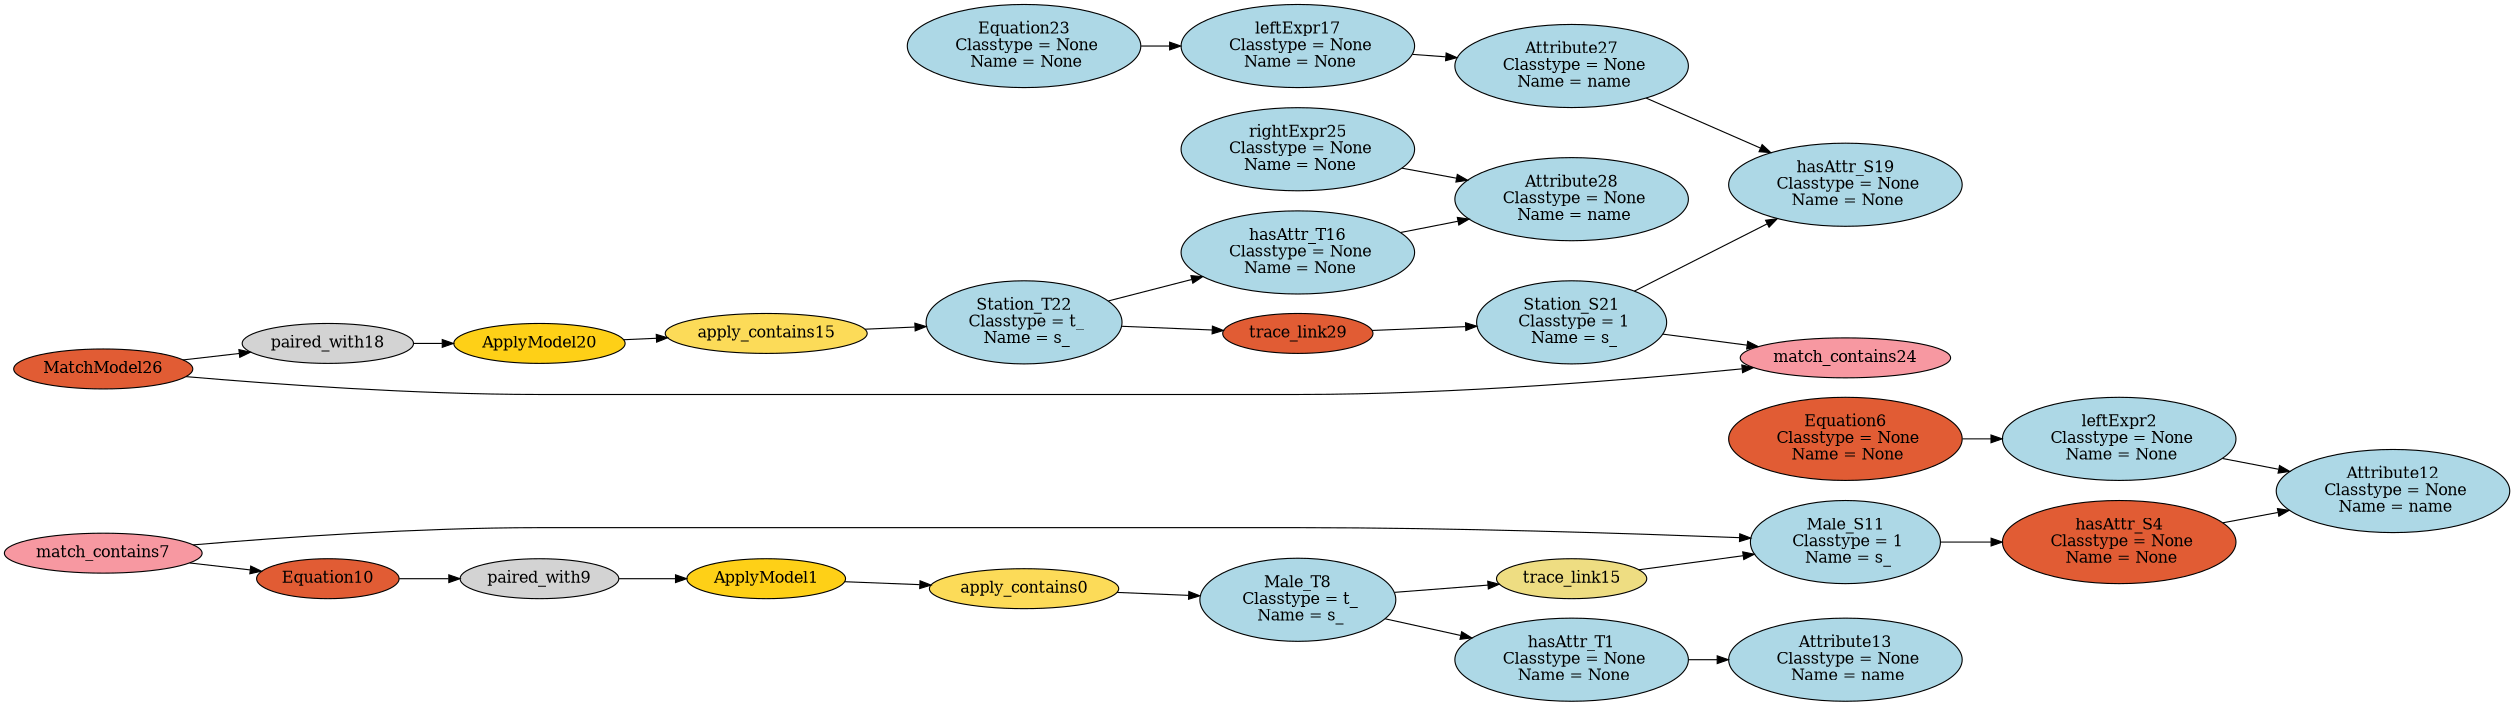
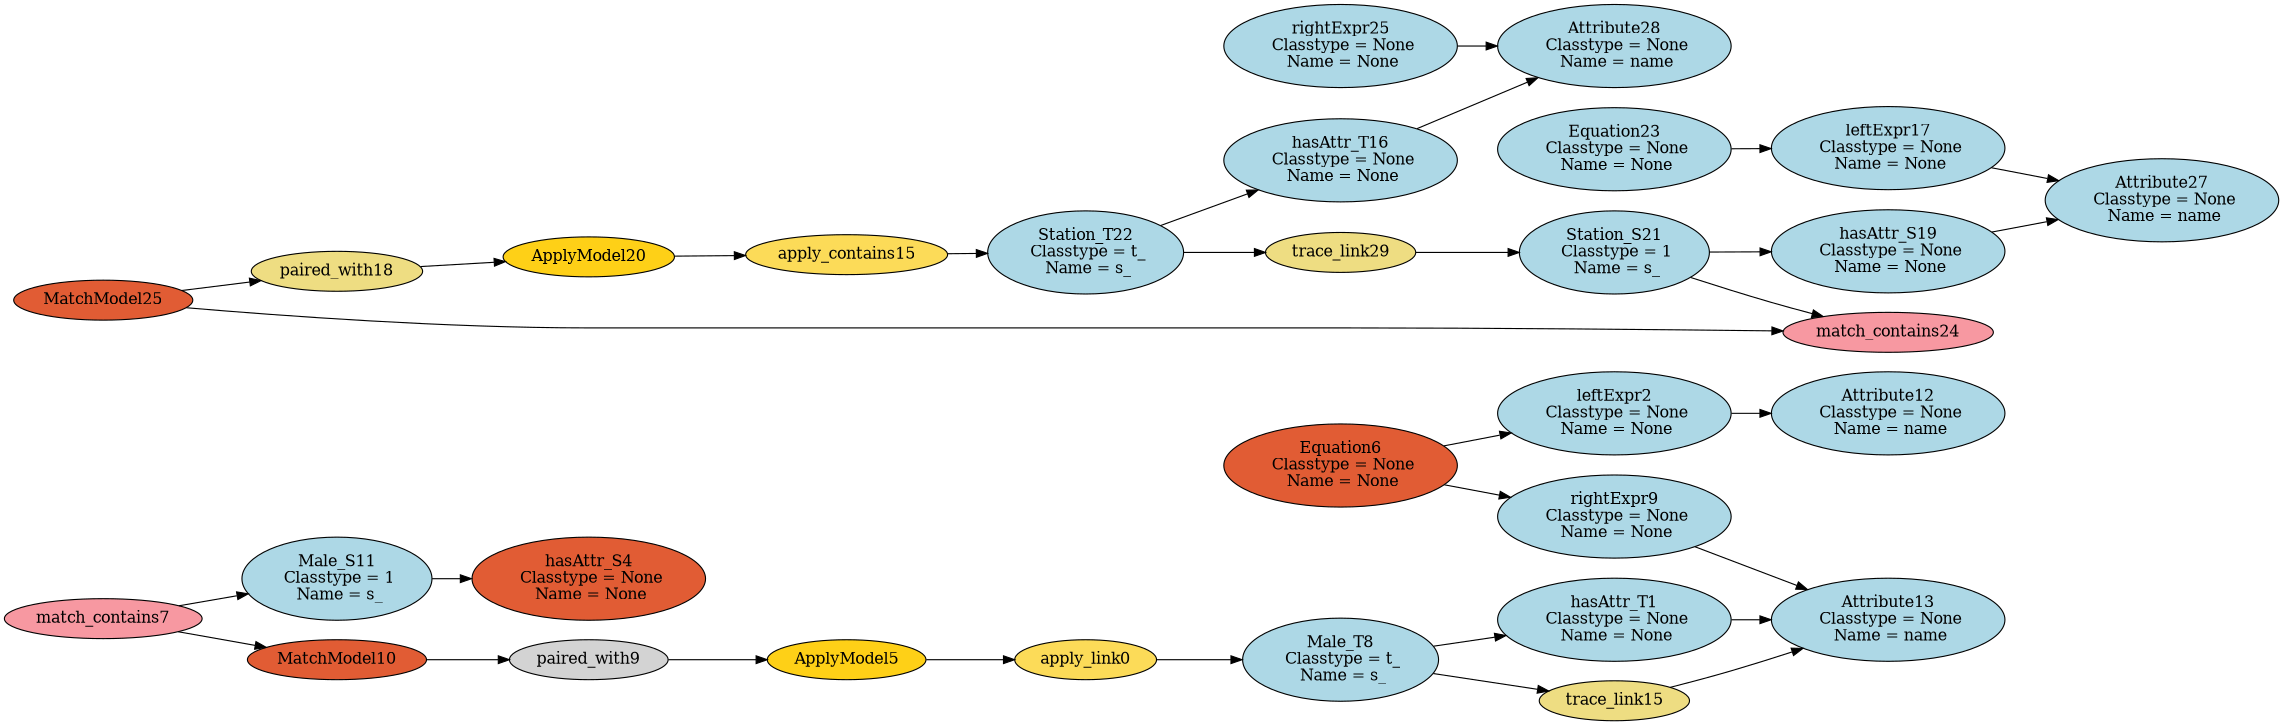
(1703, 123) -> (2019, 227)
(1298, 333) -> (1341, 252)
(328, 343) -> (337, 271)
(103, 369) -> (103, 300)
none -> (1614, 517)
(2250, 518) -> none
(1691, 563) -> (1731, 671)
(328, 579) -> (337, 660)
(766, 579) -> (847, 660)
(1024, 589) -> (1086, 660)
